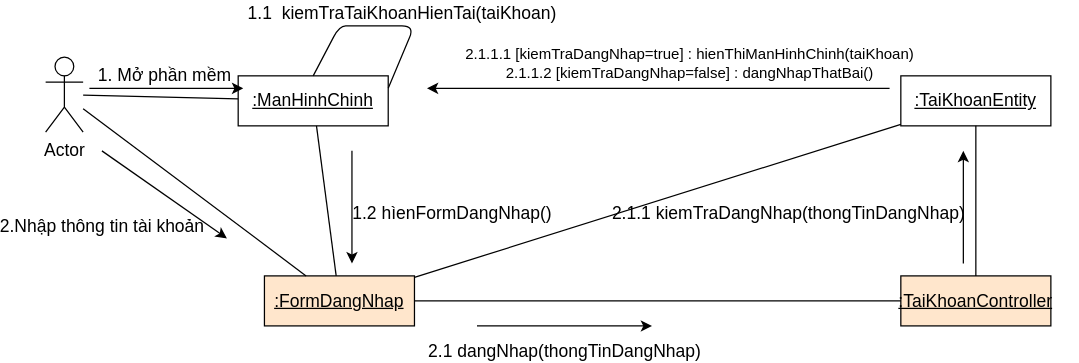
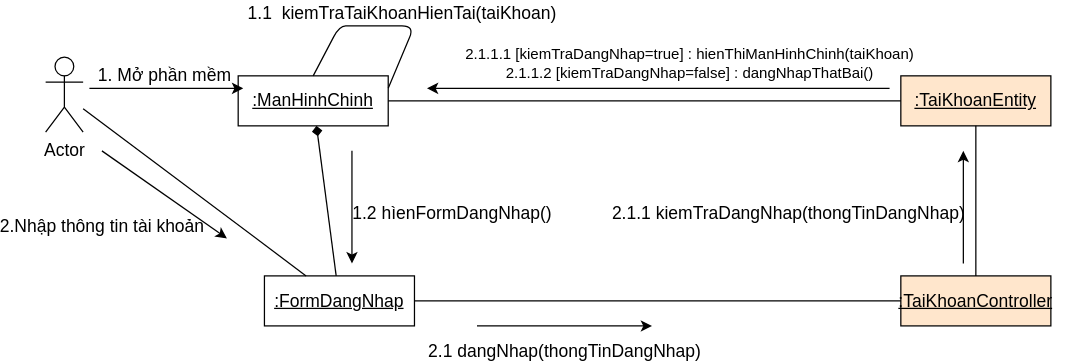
(160, 97) -> none
(976, 101) -> (976, 101)
(317, 131) -> (318, 136)
(658, 200) -> (644, 101)
(339, 301) -> (339, 301)
